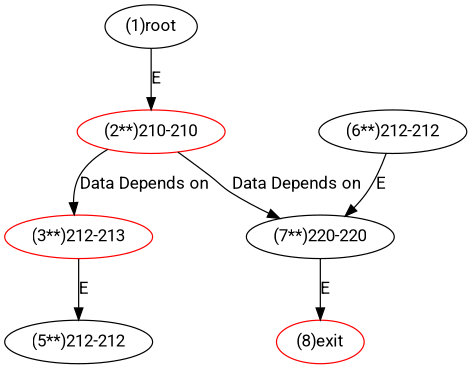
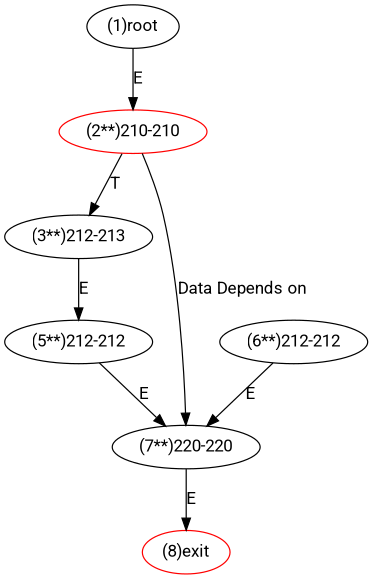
(145, 184) -> (116, 184)
(79, 237) -> (79, 237)
none -> (128, 390)
